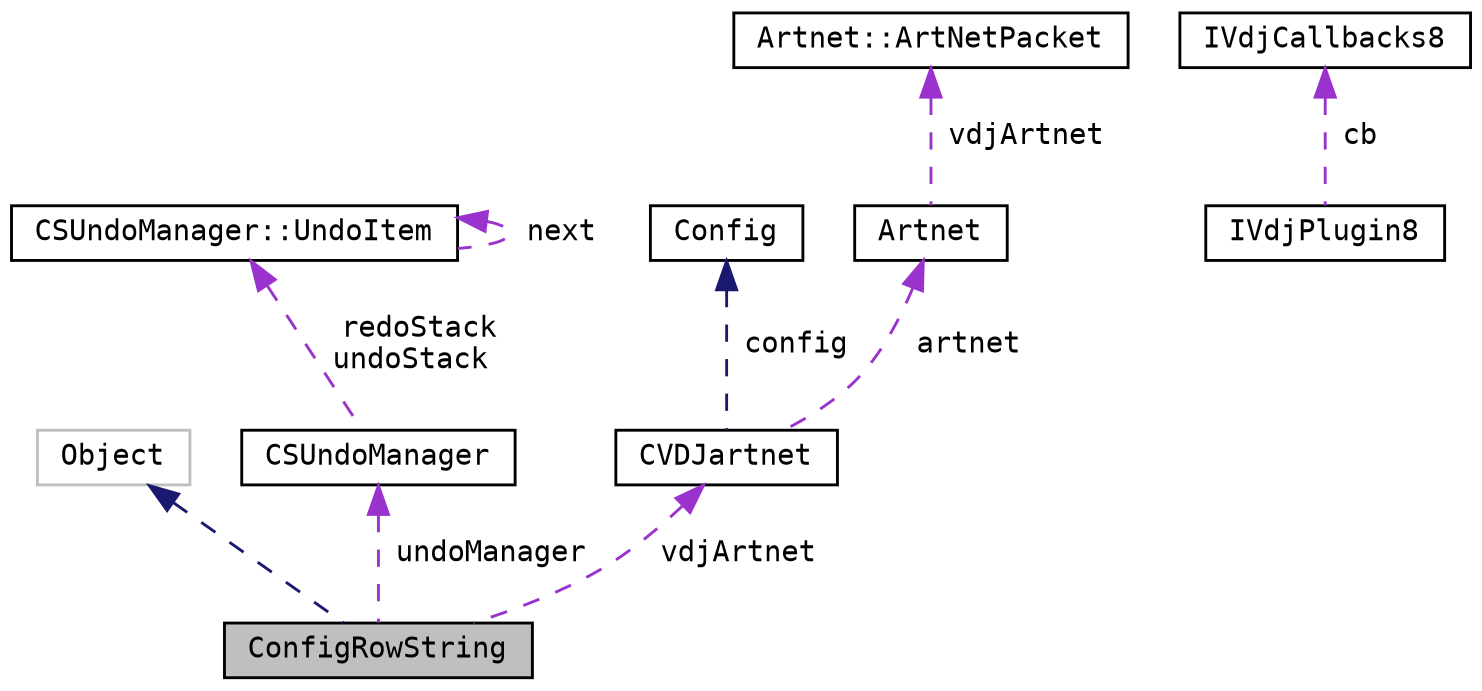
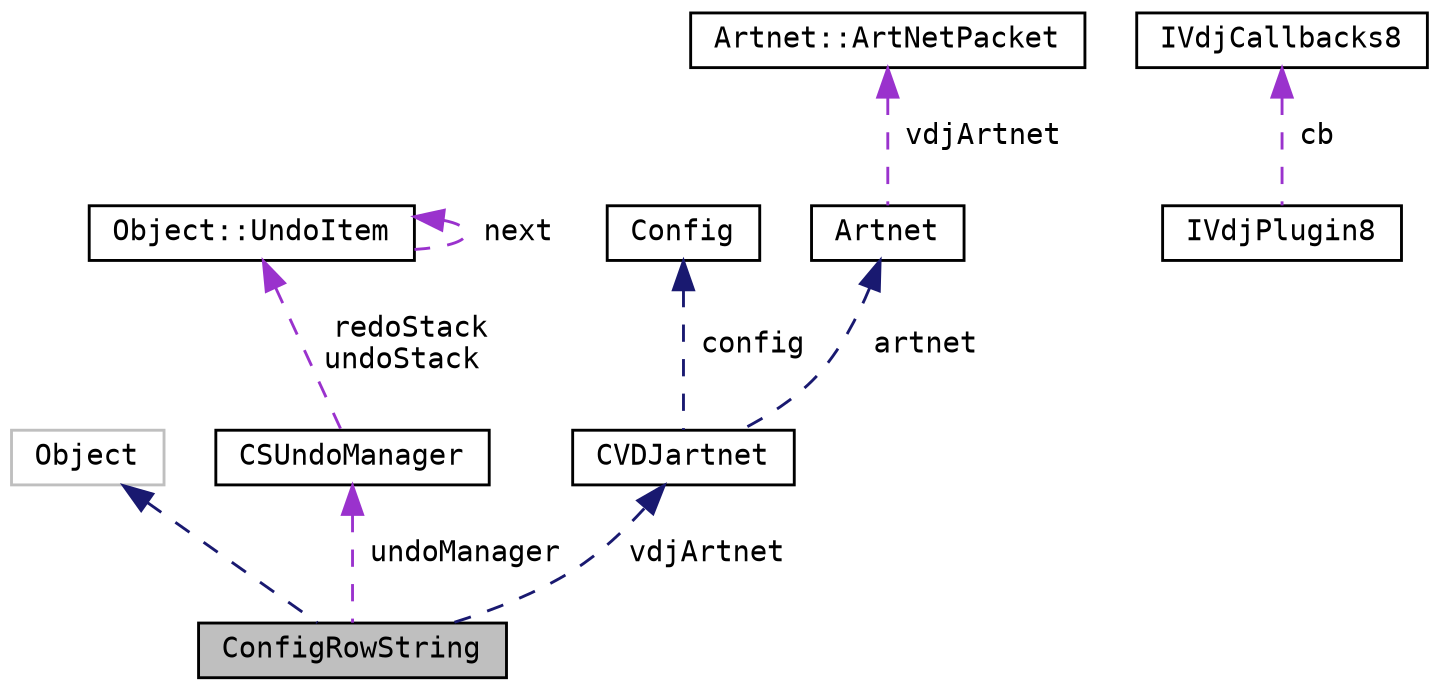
(235, 233) -> (252, 233)
(863, 372) -> (820, 372)
(586, 578) -> (557, 580)
